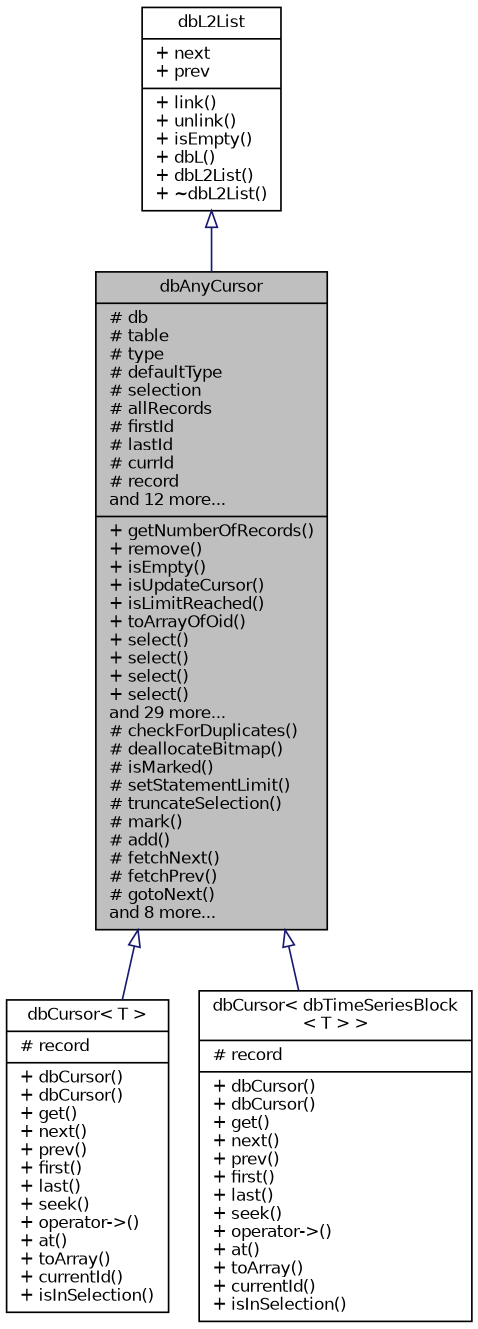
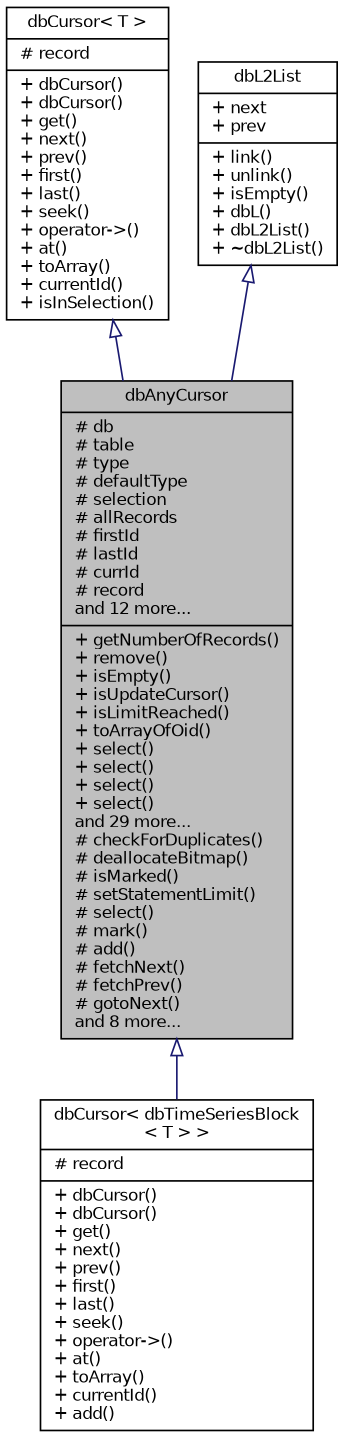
(196, 804) -> (115, 913)
(128, 973) -> (119, 359)
(280, 1305) -> (84, 1414)
